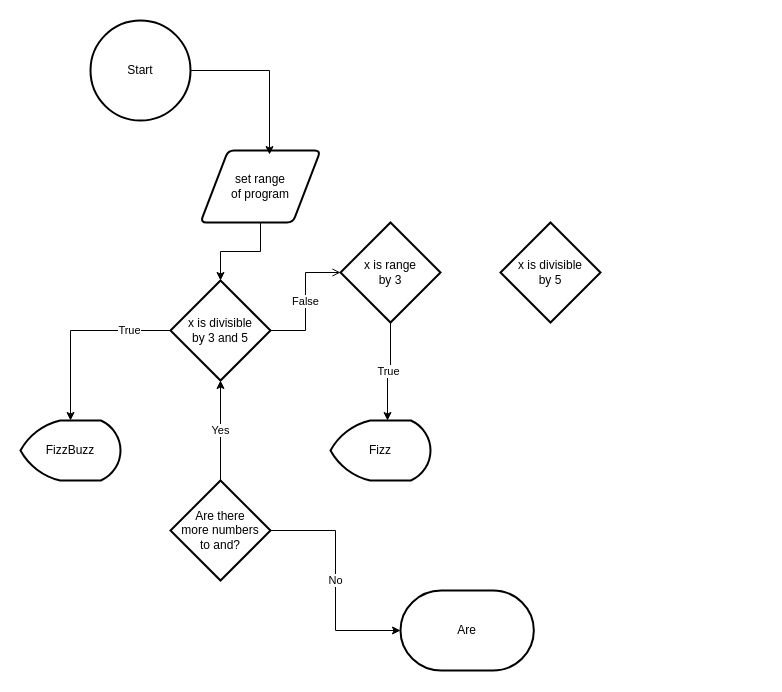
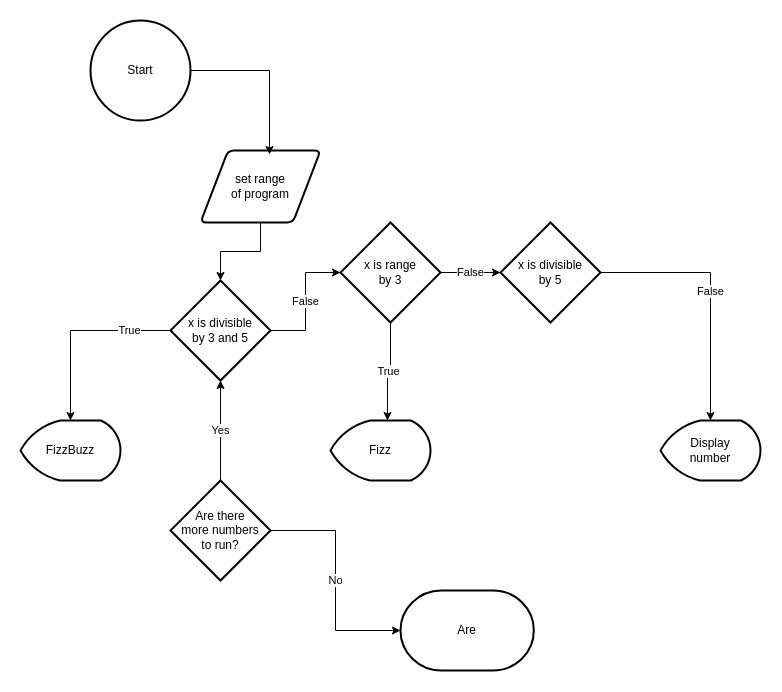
(334, 273) -> (332, 273)
none -> (467, 273)
none -> (711, 288)
none -> (711, 451)
(221, 531) -> (221, 531)
